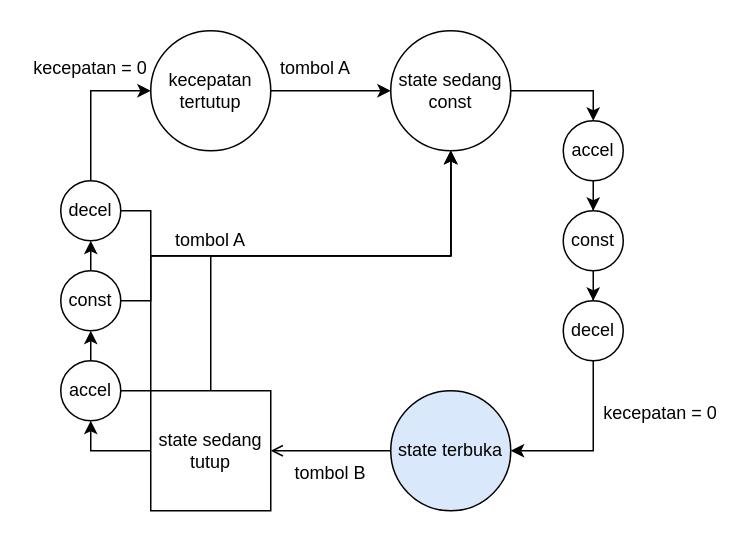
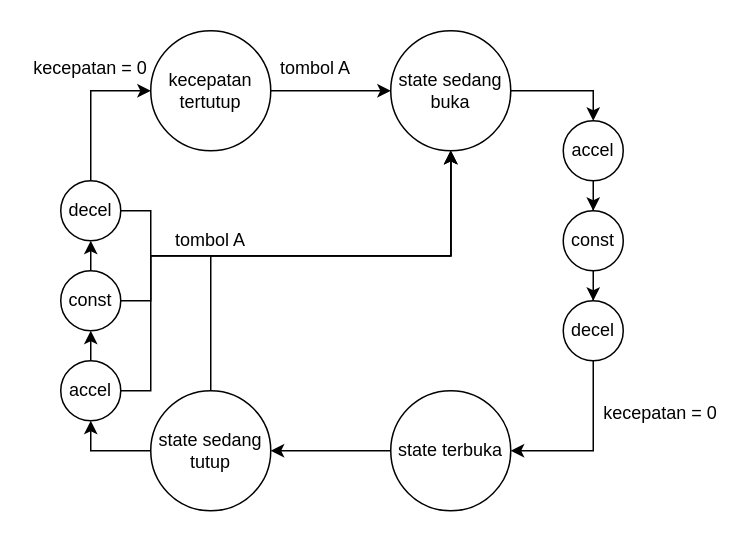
(451, 91) -> (451, 91)
(211, 451) -> (211, 451)
(279, 451) -> (282, 451)
(451, 451) -> (451, 451)
(331, 473) -> none
